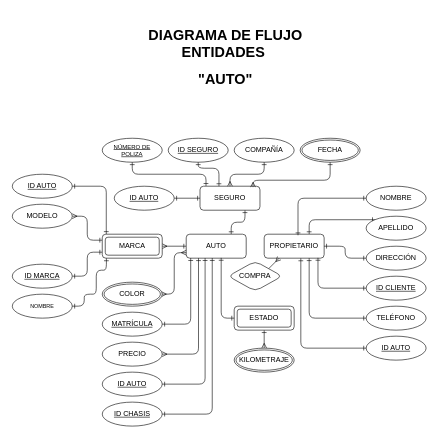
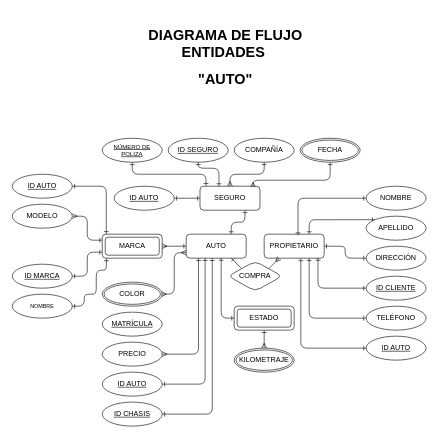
none -> (237, 264)
(191, 293) -> none
